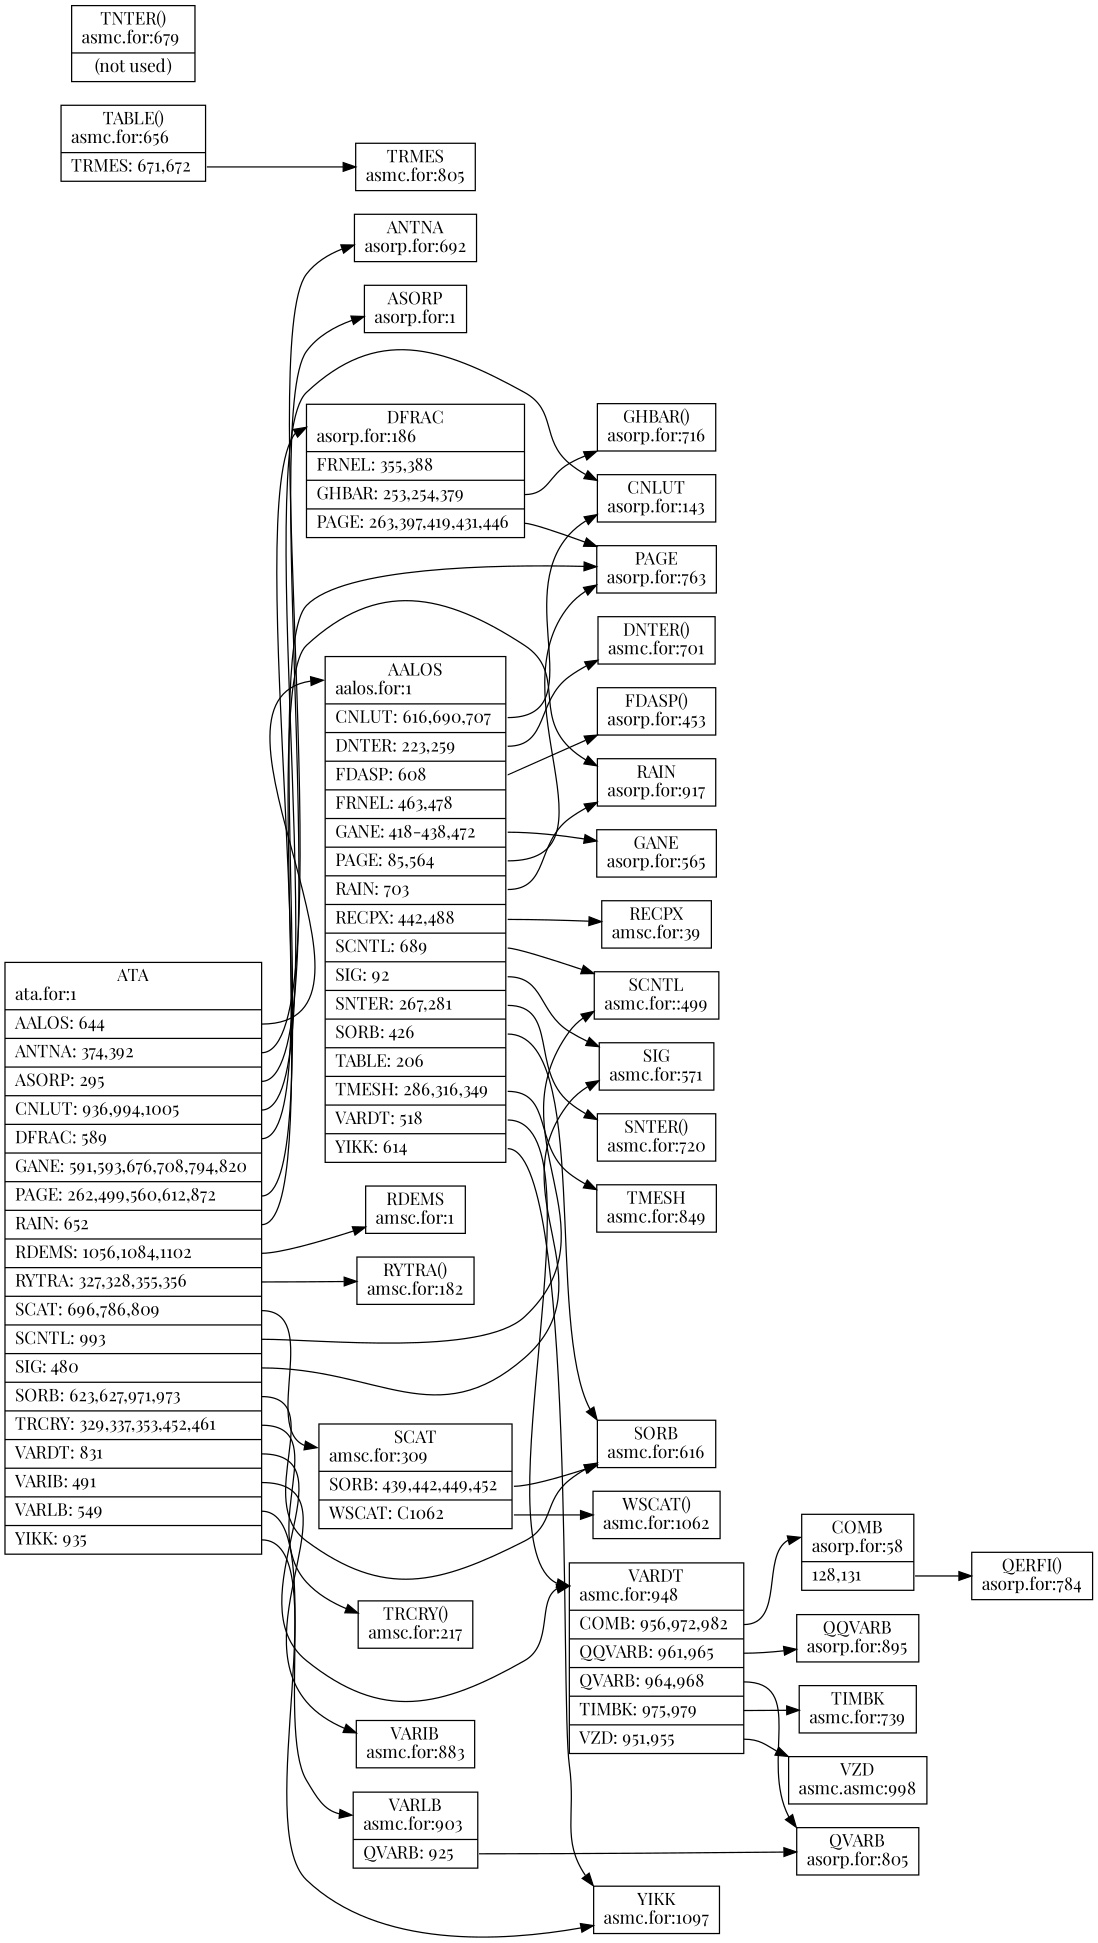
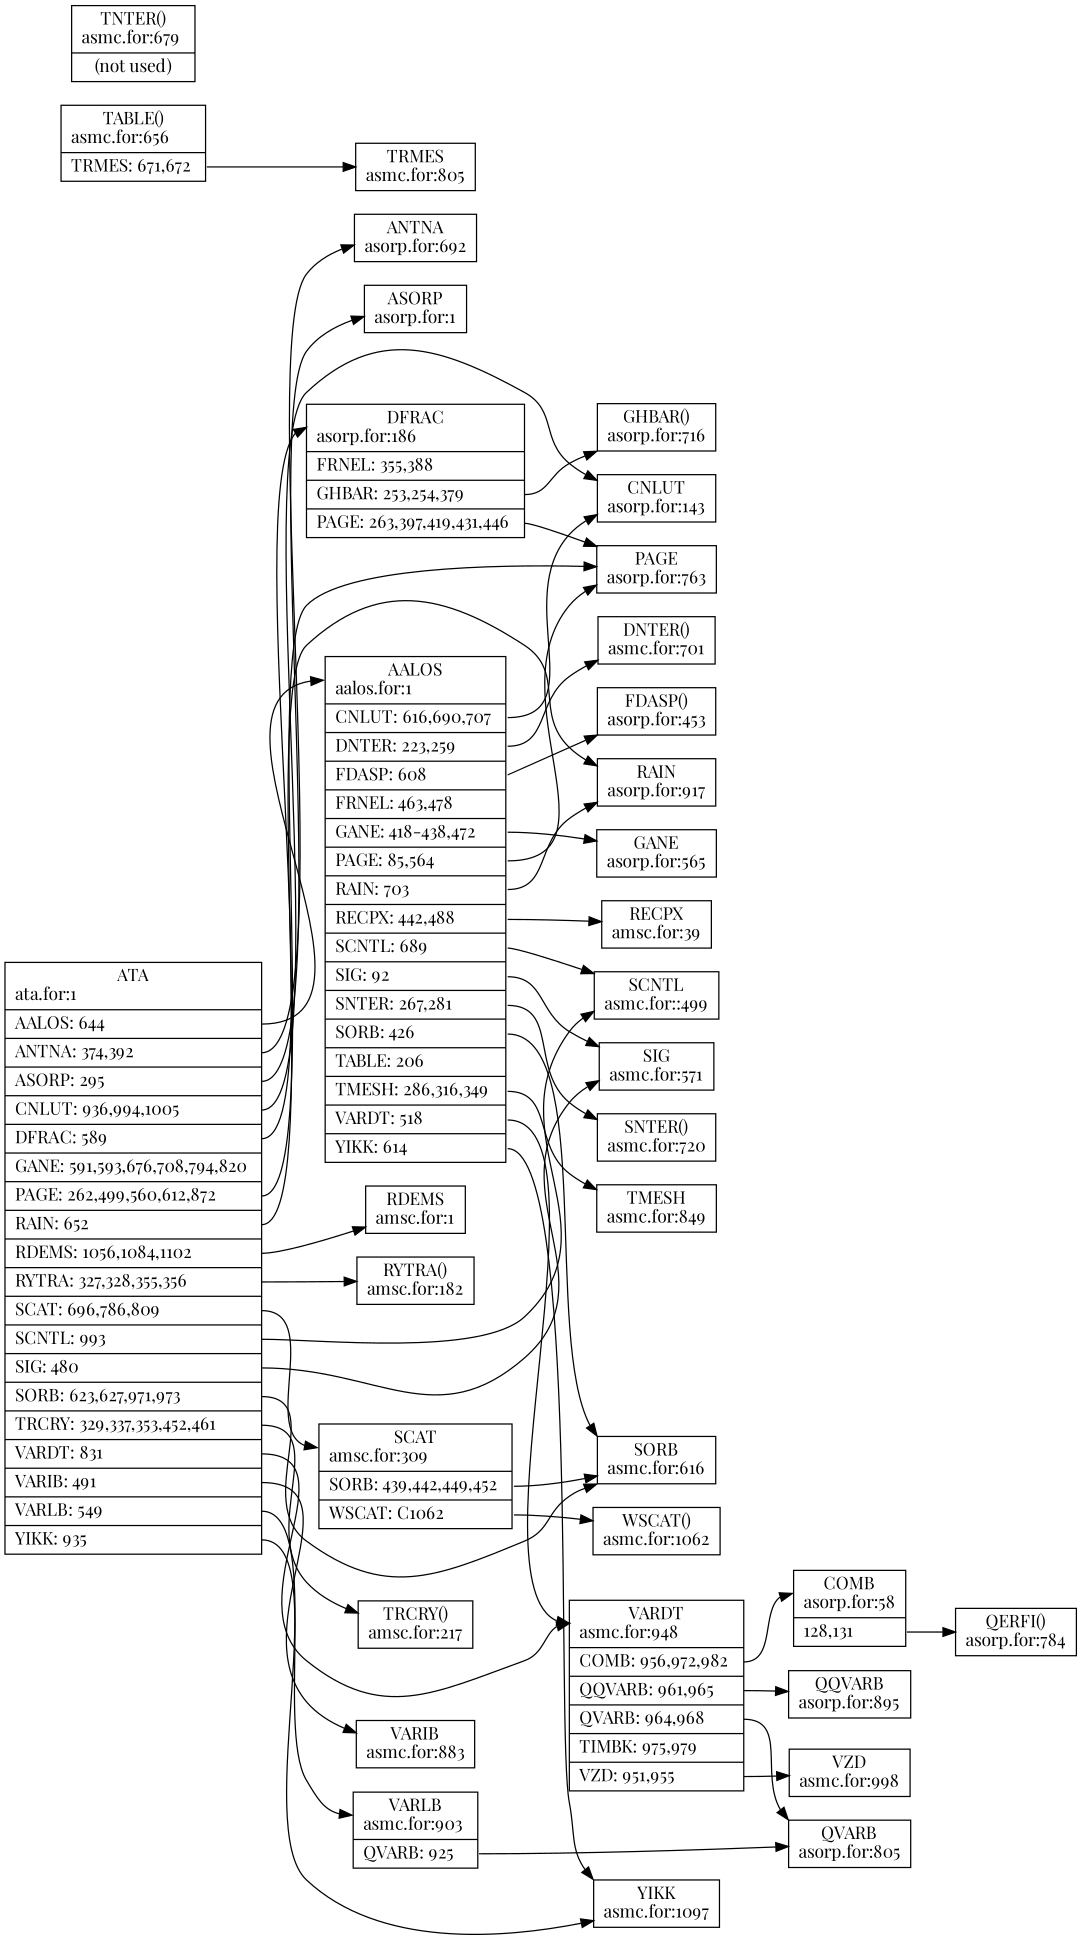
(858, 1709) -> none
(858, 1780) -> (850, 1773)
